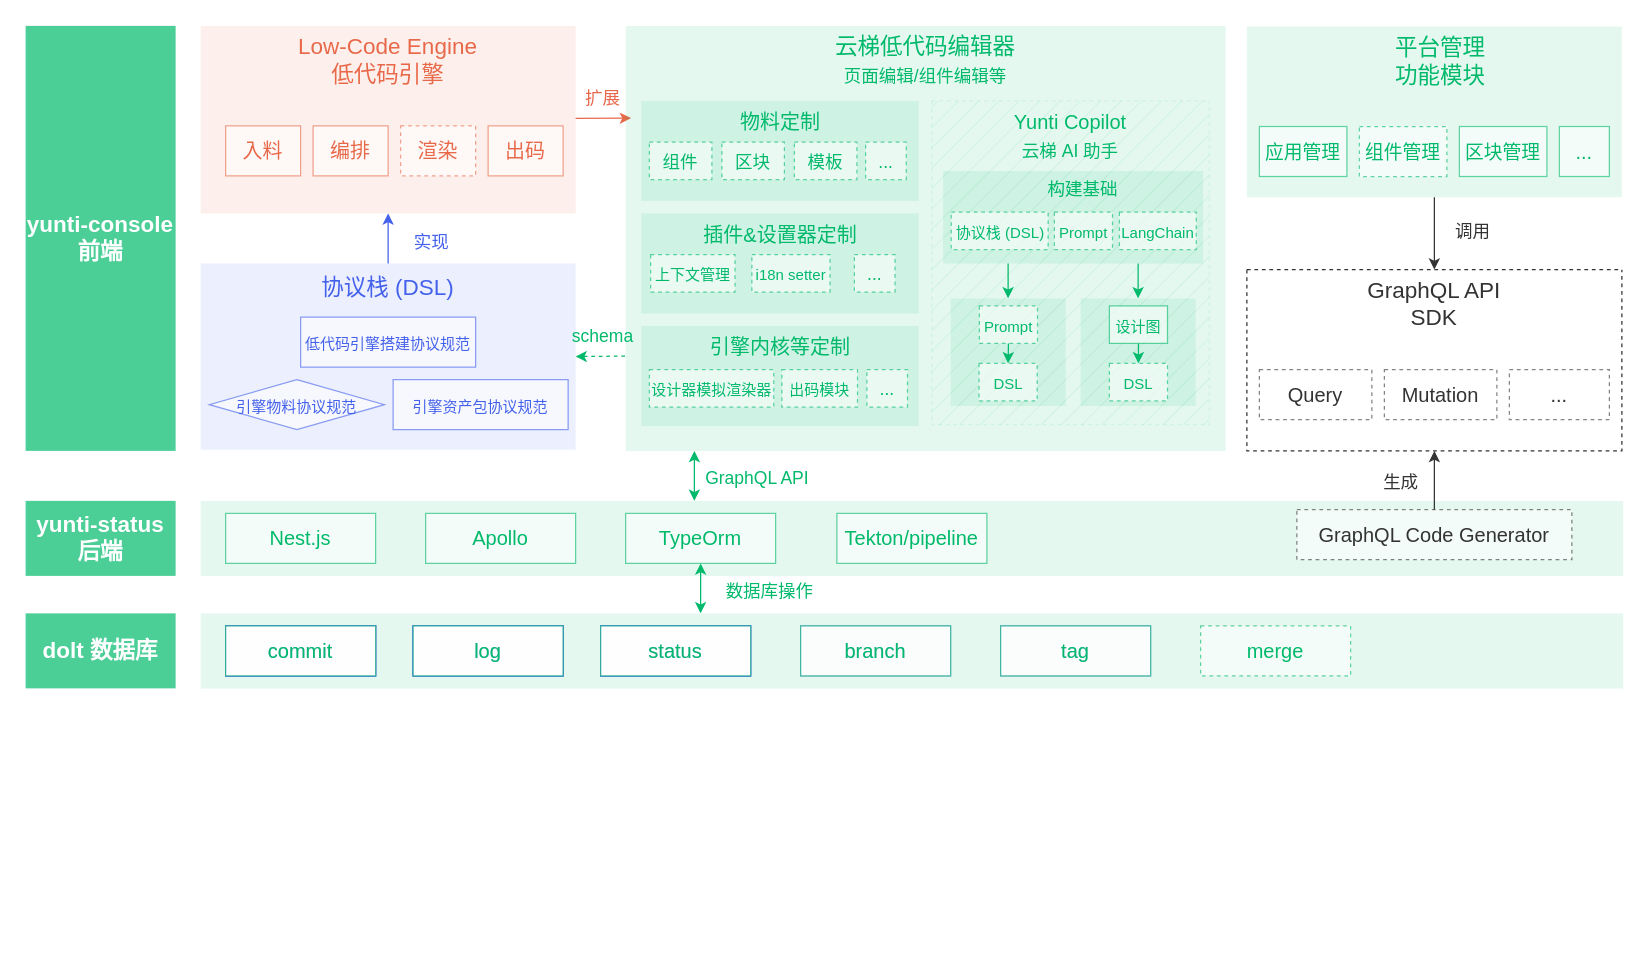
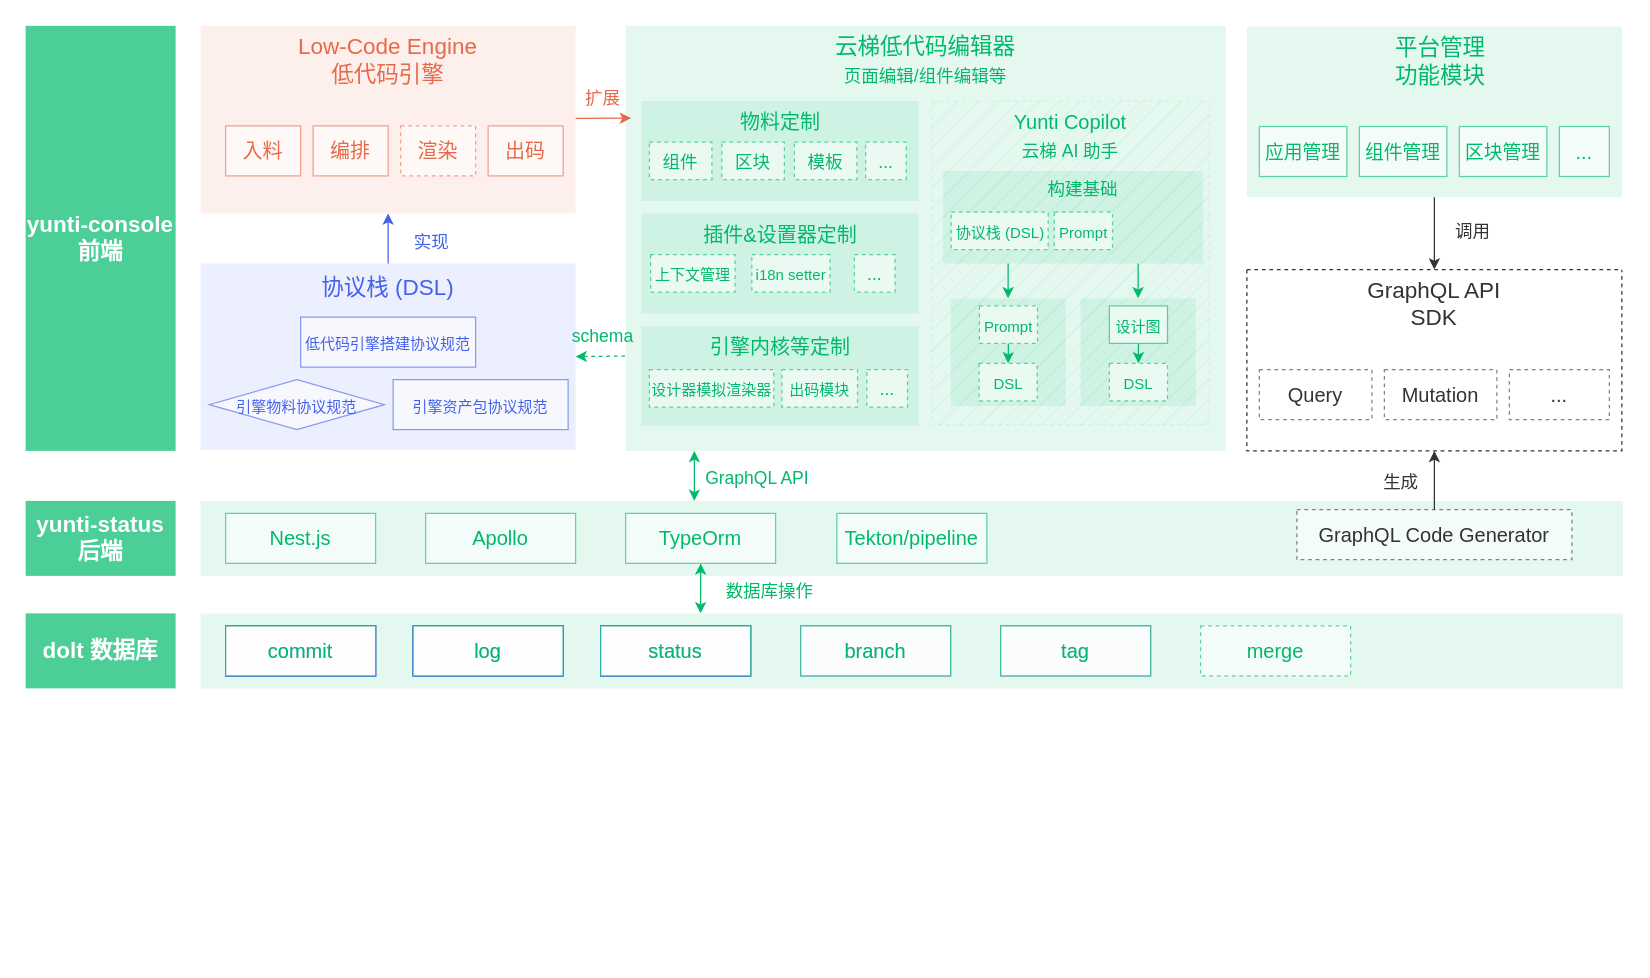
(1403, 151) -> (1403, 151)
(1158, 231) -> none
